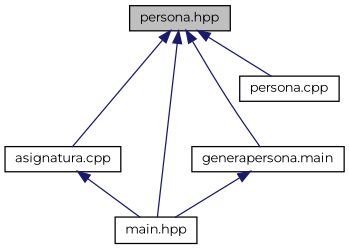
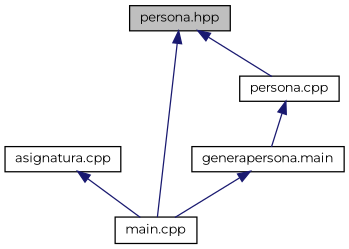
(117, 94) -> none
(225, 95) -> (277, 130)
(156, 230) -> (156, 230)
